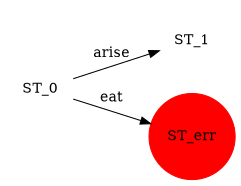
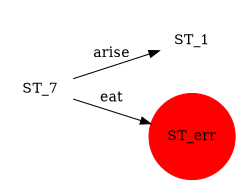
(40, 89) -> (40, 89)
